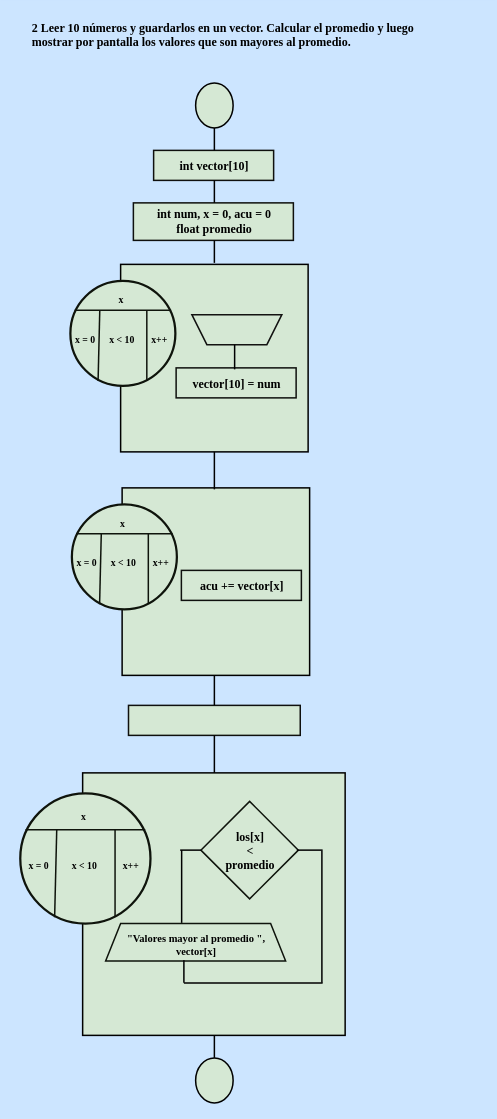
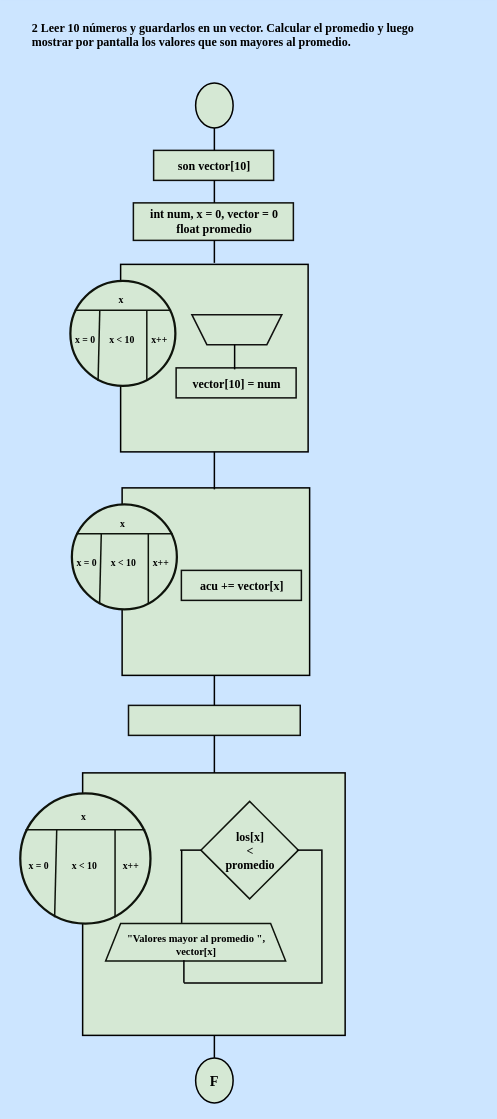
(214, 166) -> (214, 166)
(214, 222) -> (214, 222)
none -> (214, 1082)
